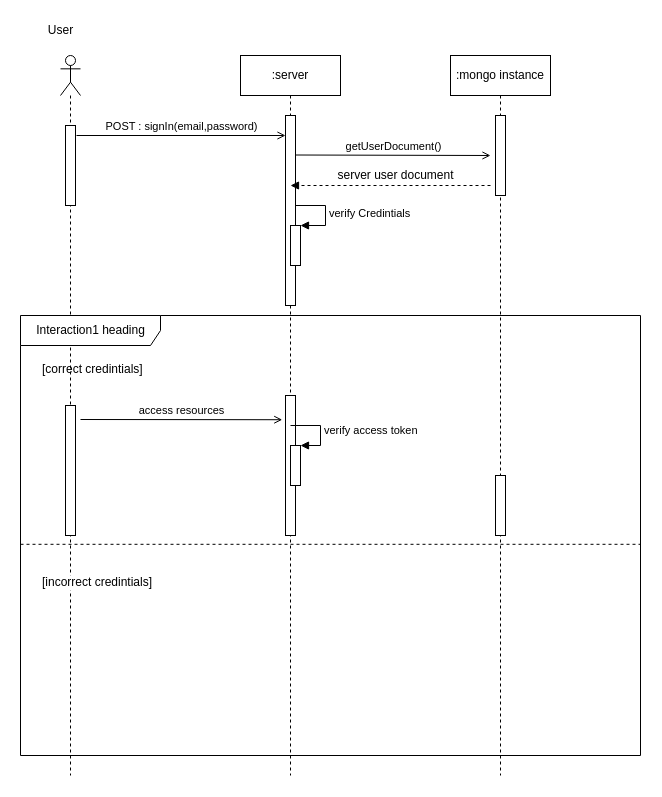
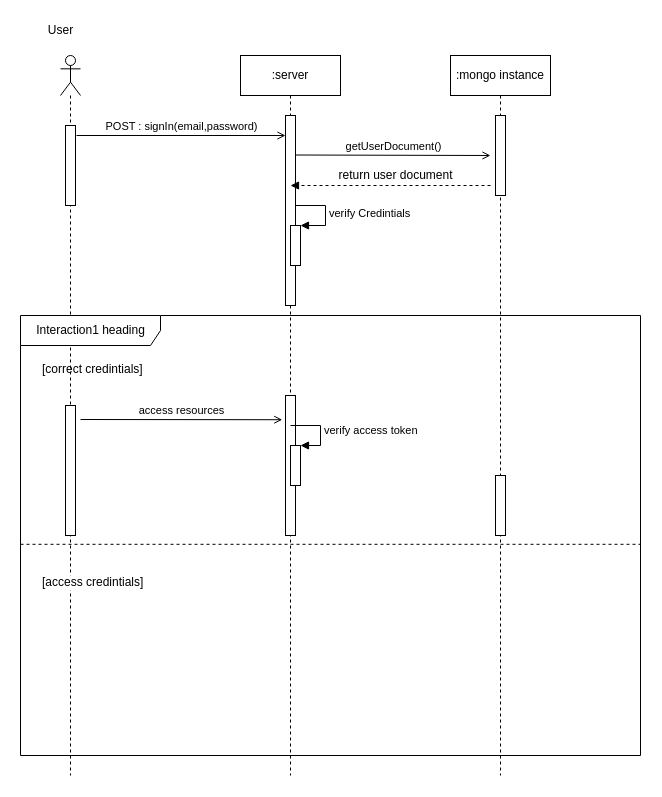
(396, 176) -> (396, 176)
(111, 582) -> (103, 582)
